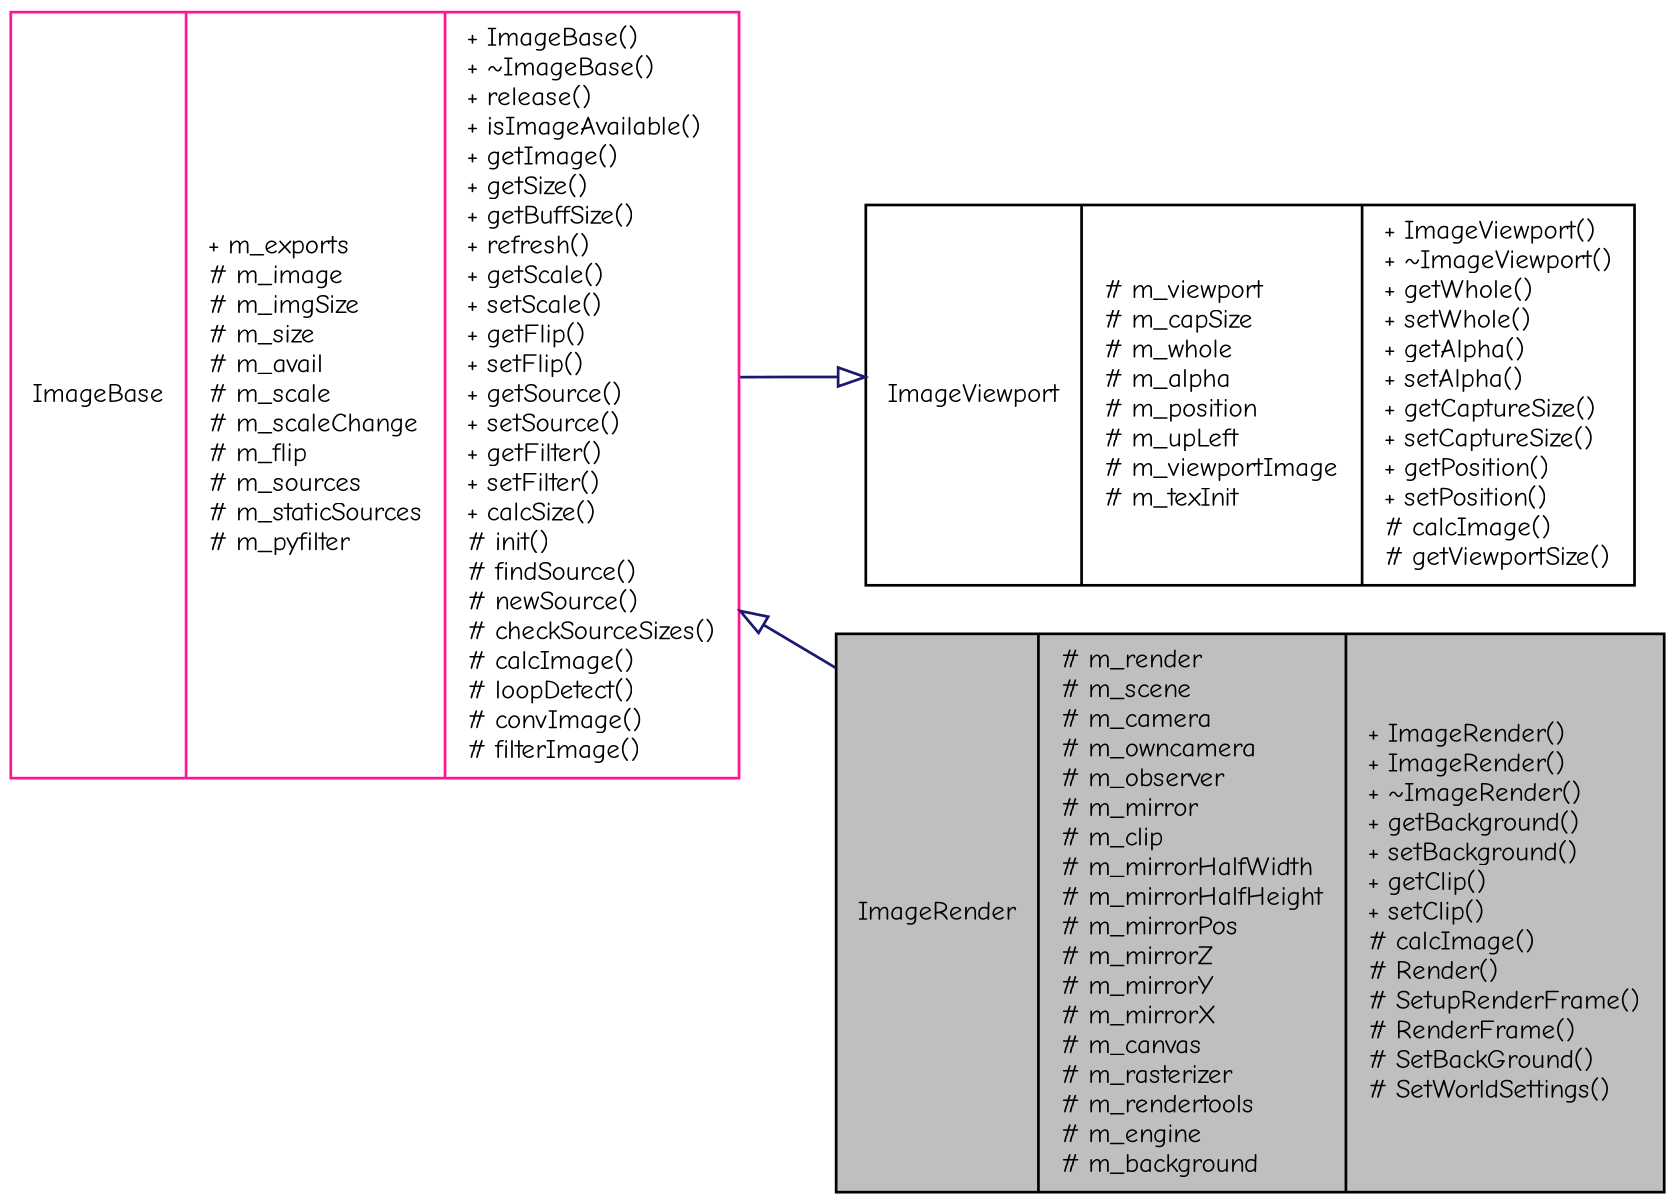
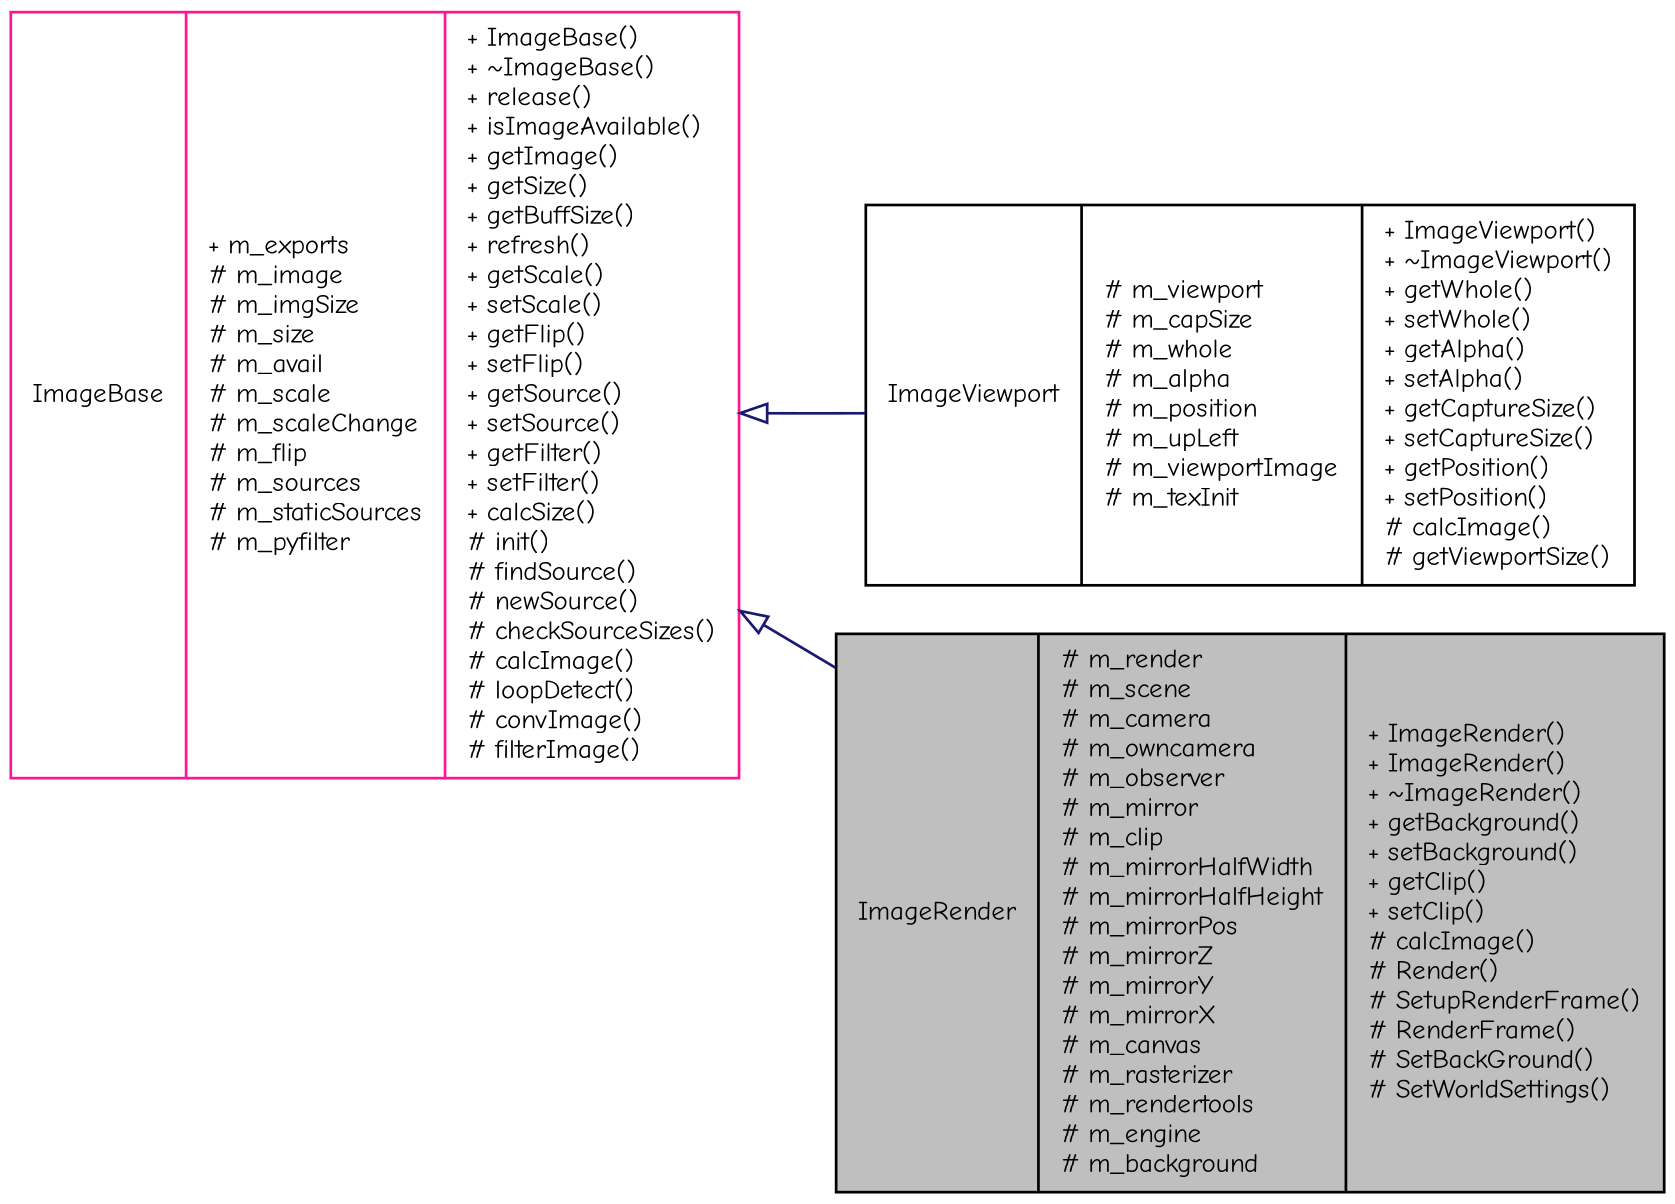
(789, 377) -> (816, 413)
